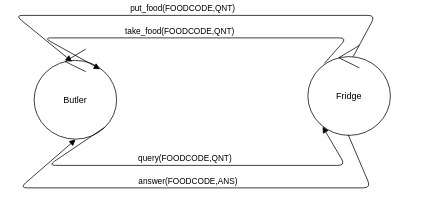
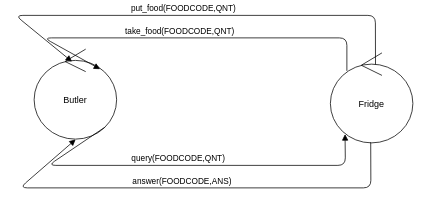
(349, 90) -> (372, 98)
